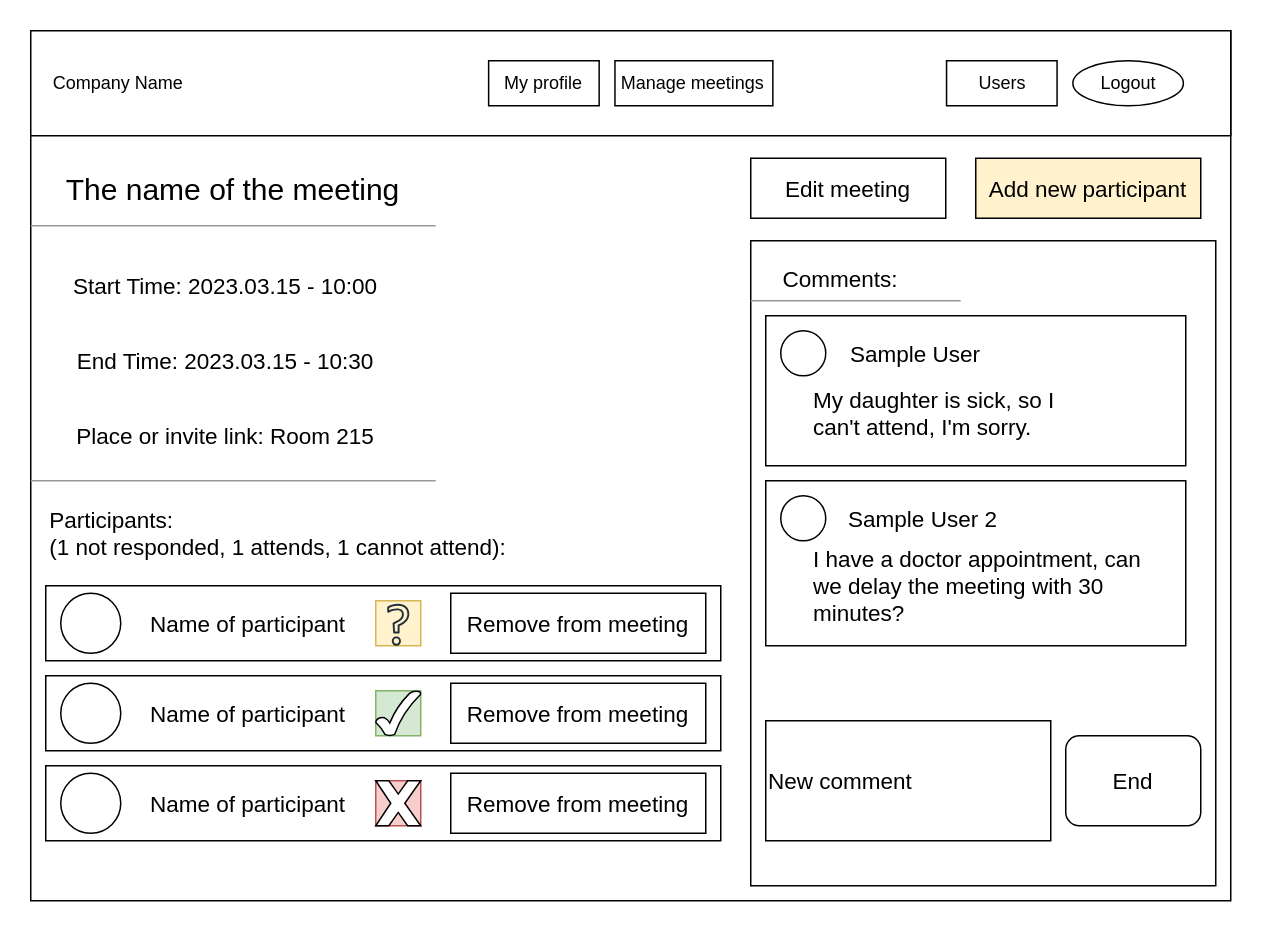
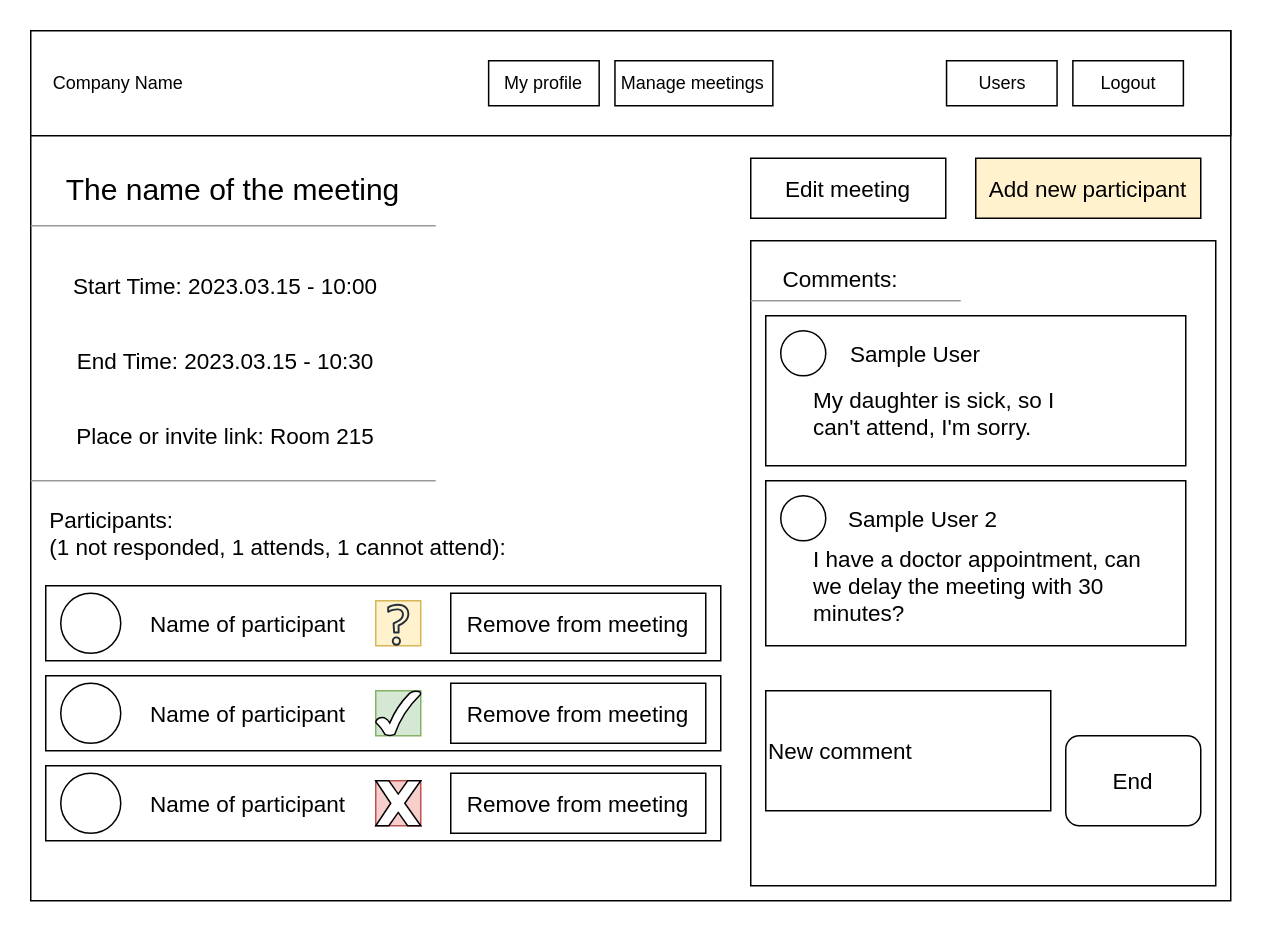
(1128, 83) -> (1128, 83)
(908, 781) -> (908, 751)
